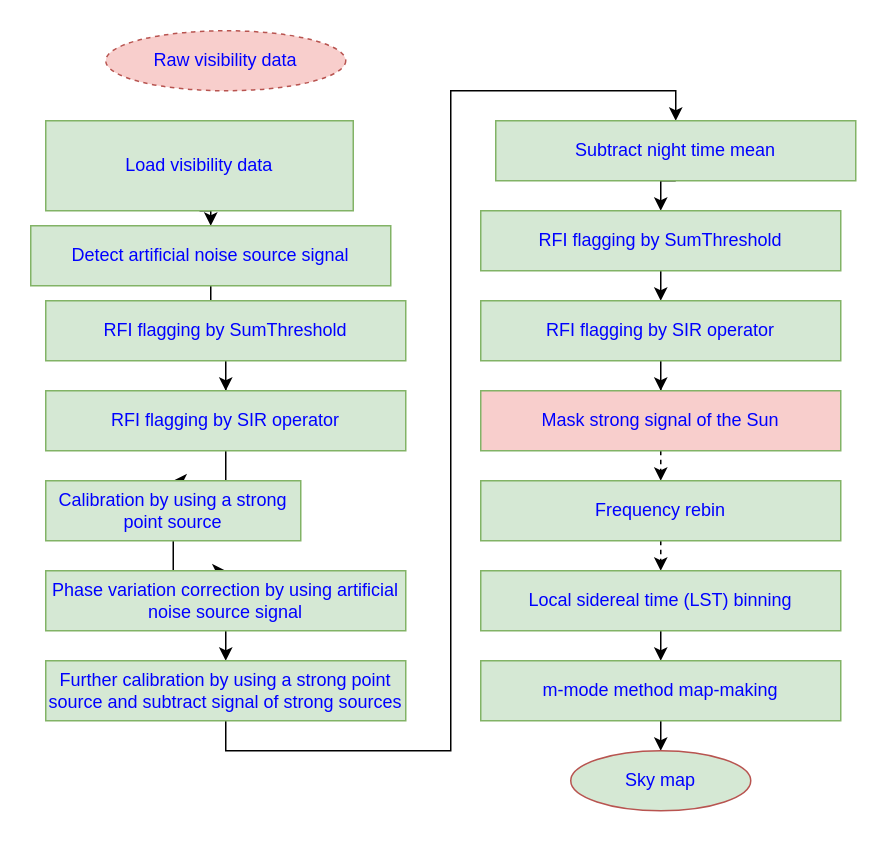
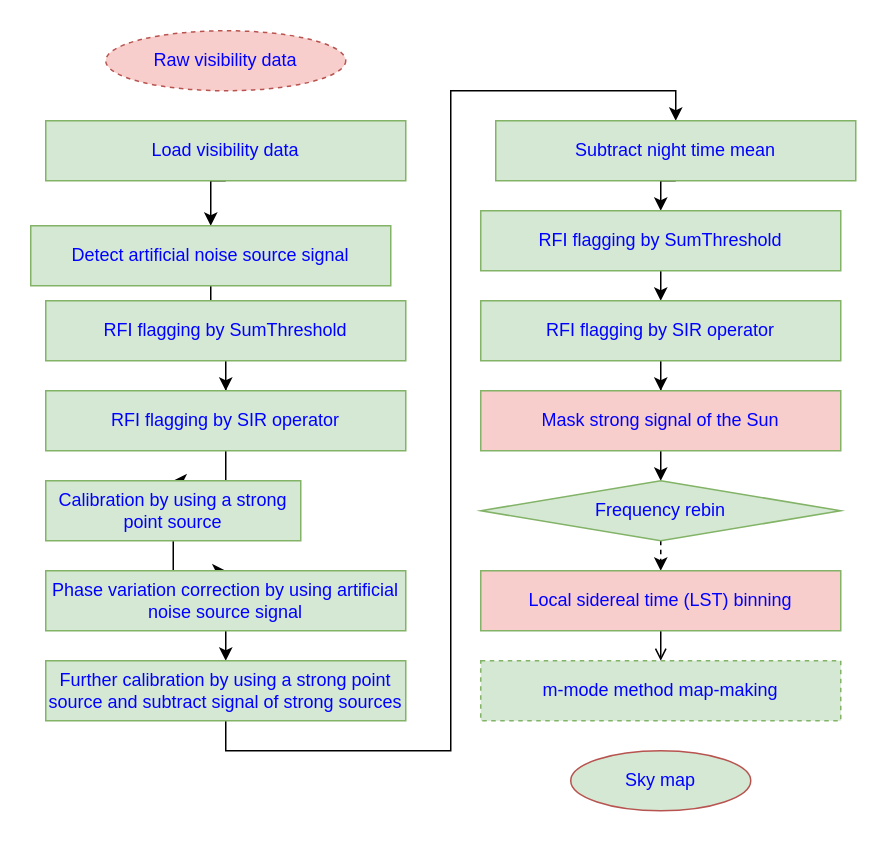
(200, 166) -> (226, 151)
(661, 461) -> (661, 461)
(661, 511) -> (661, 511)
(661, 601) -> (661, 601)
(661, 649) -> (661, 651)
(661, 691) -> (661, 691)
(661, 731) -> none
